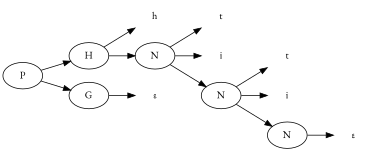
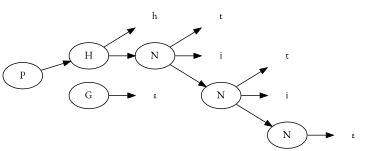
(52, 85) -> none
